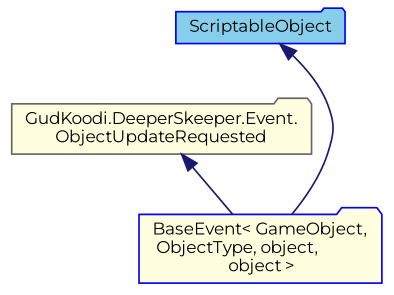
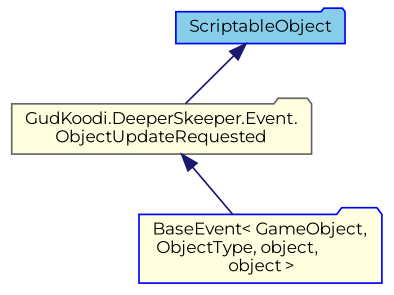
(333, 134) -> (210, 80)
